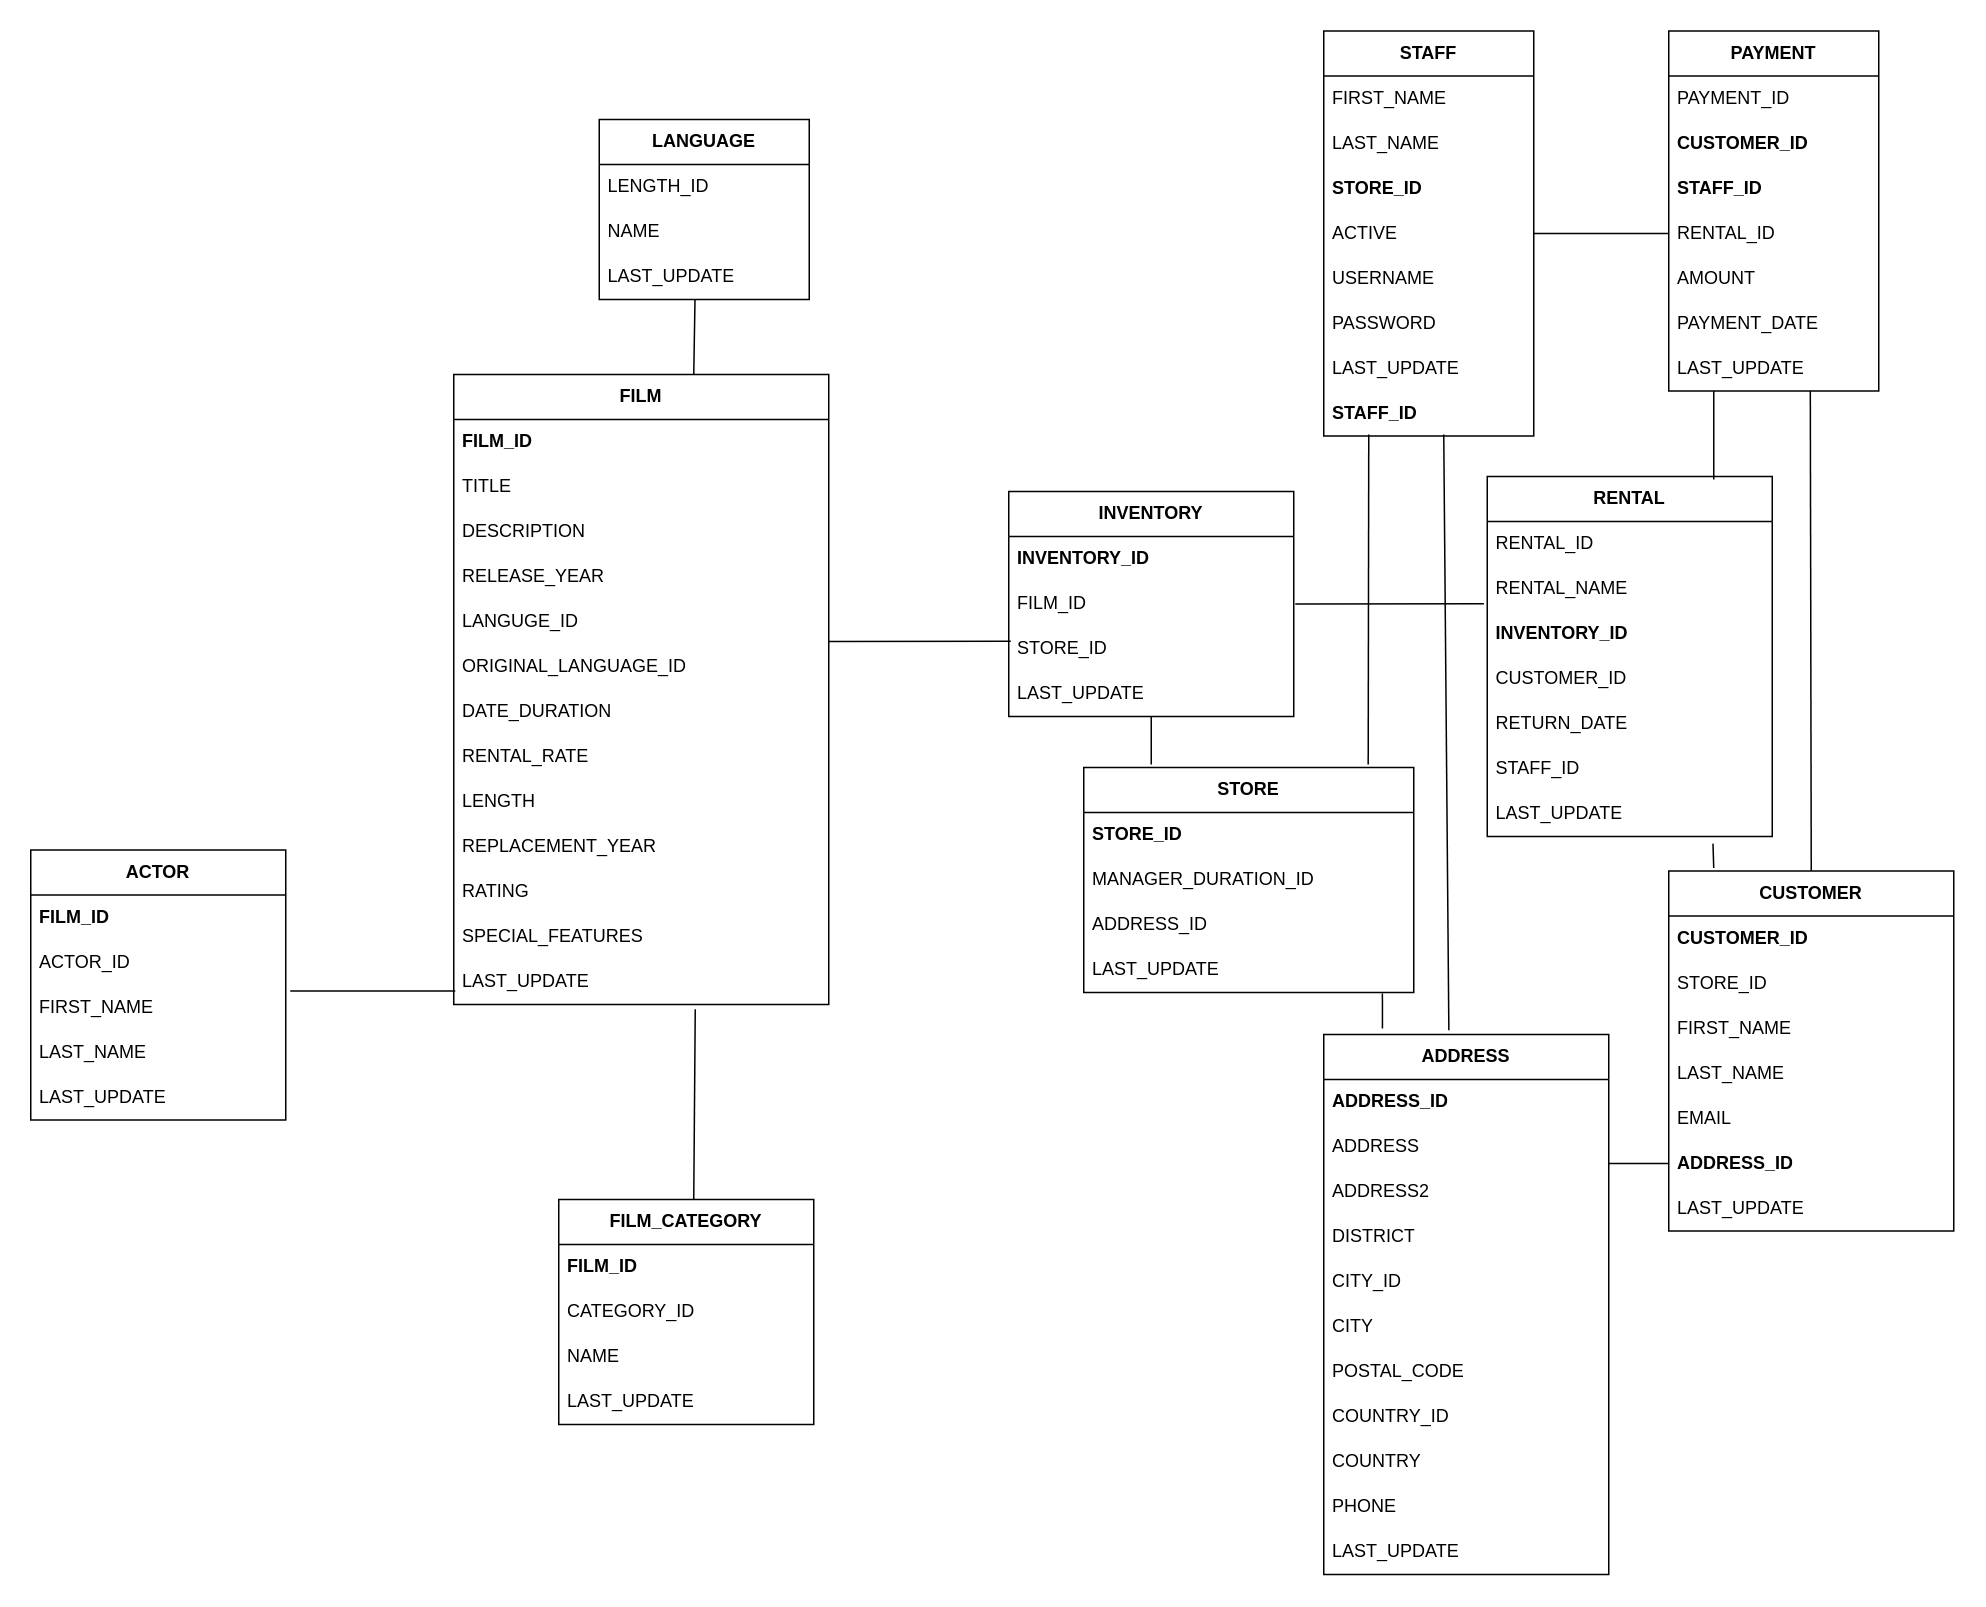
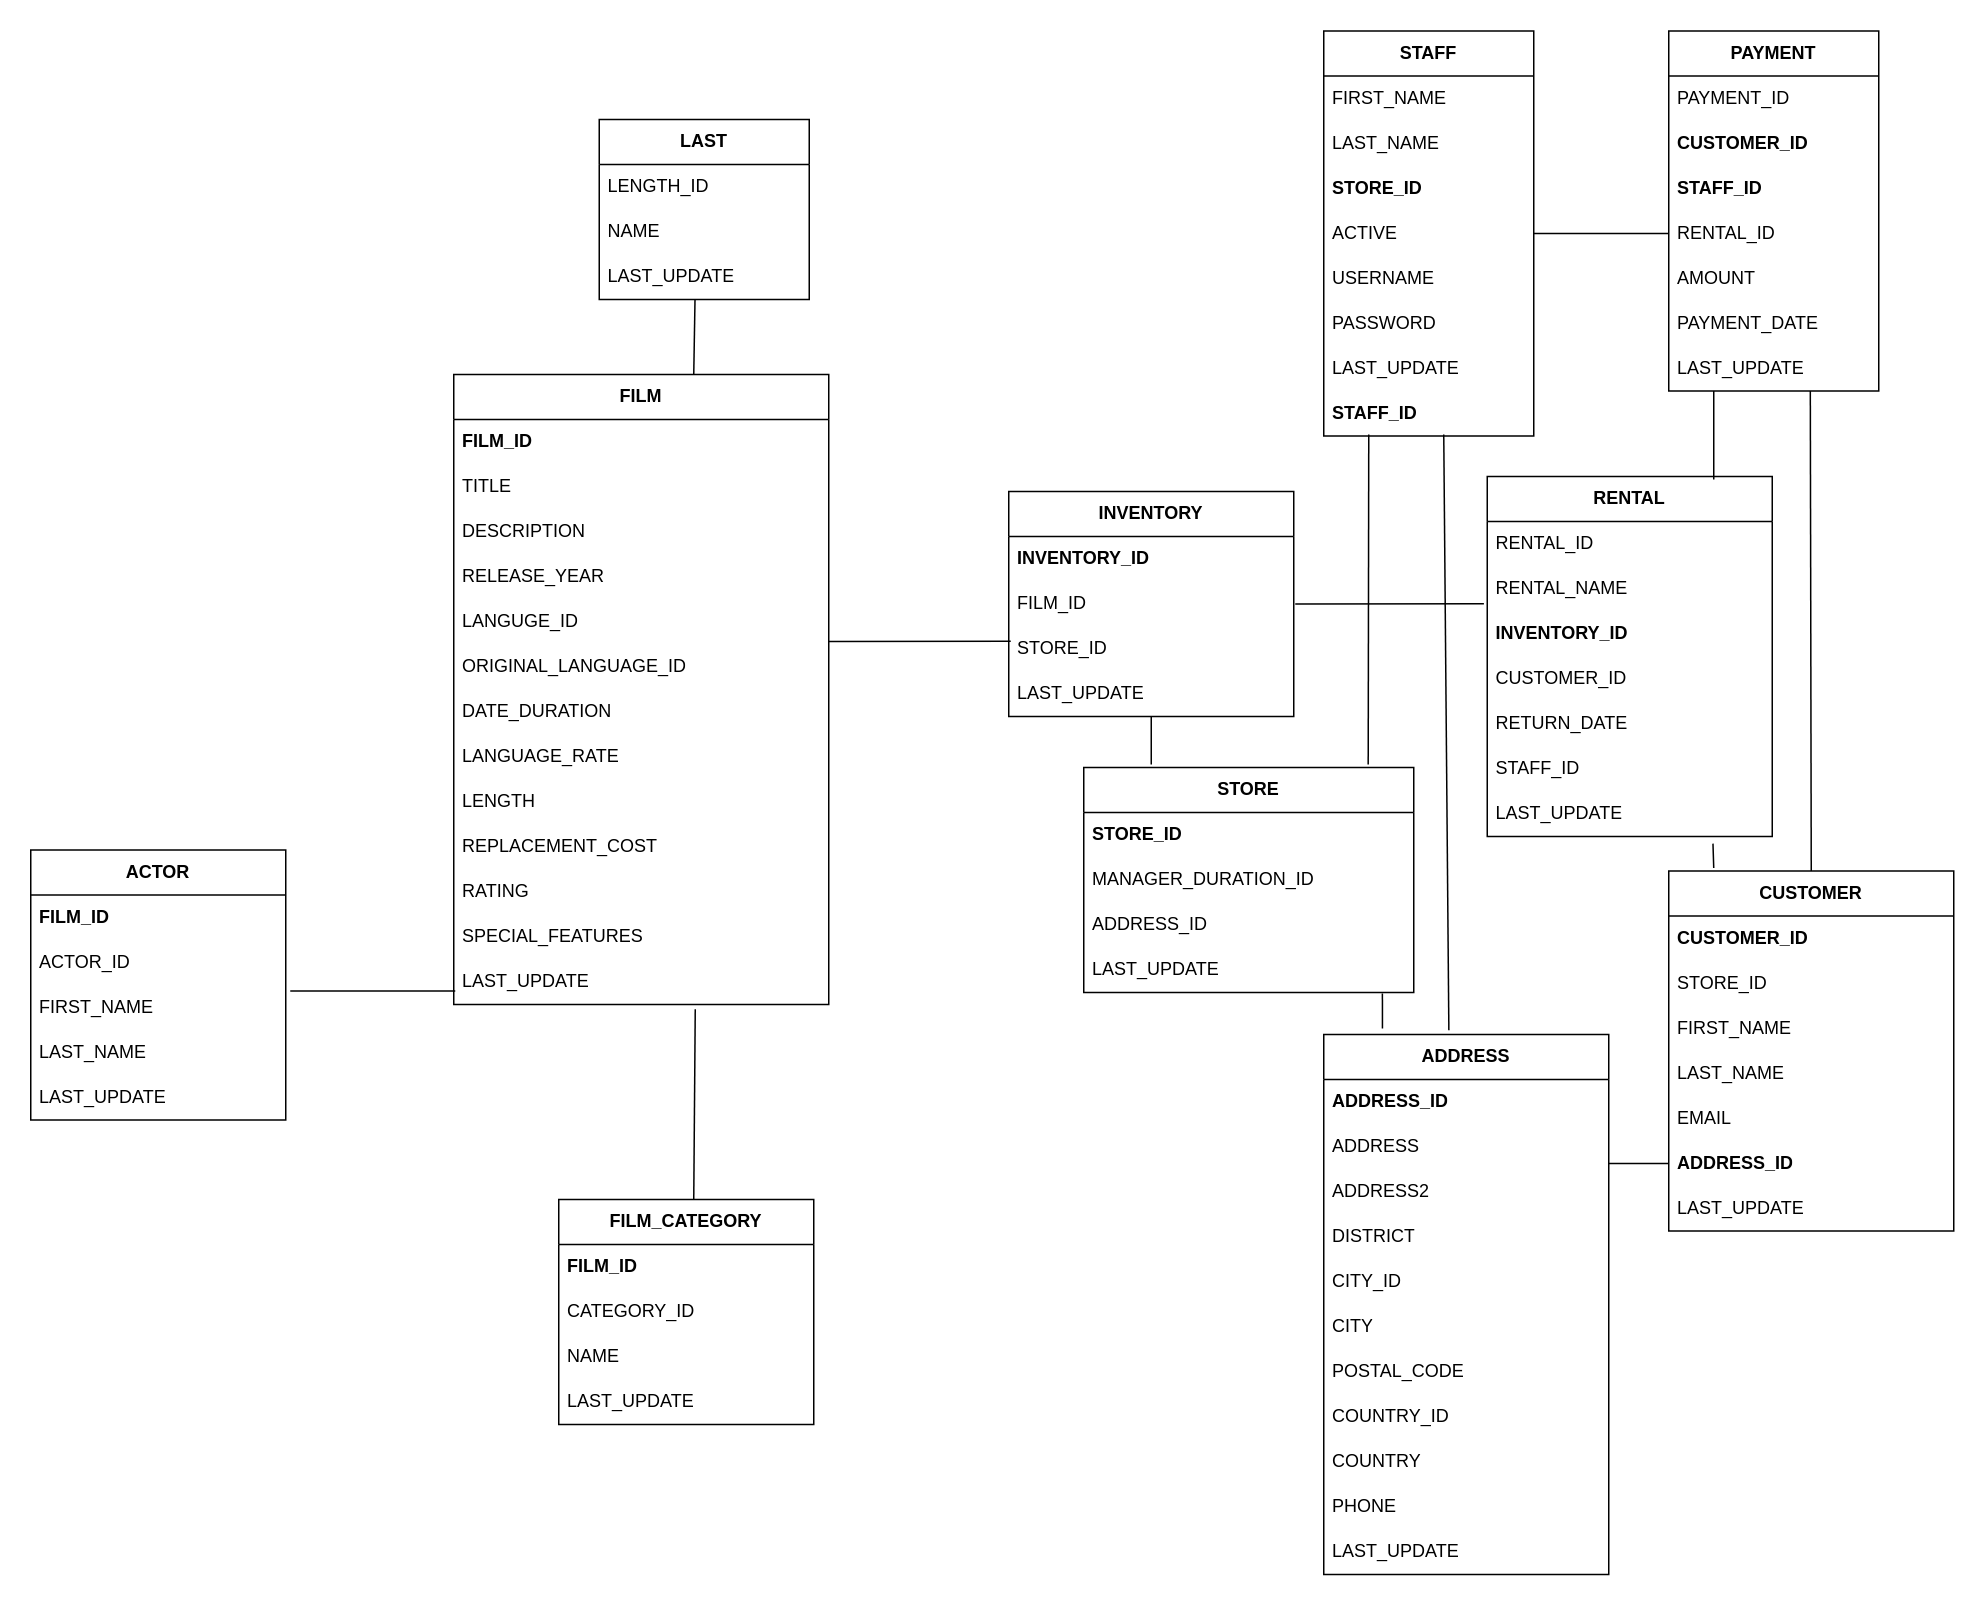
(704, 142) -> (704, 142)
(518, 757) -> (528, 757)
(543, 847) -> (543, 847)
